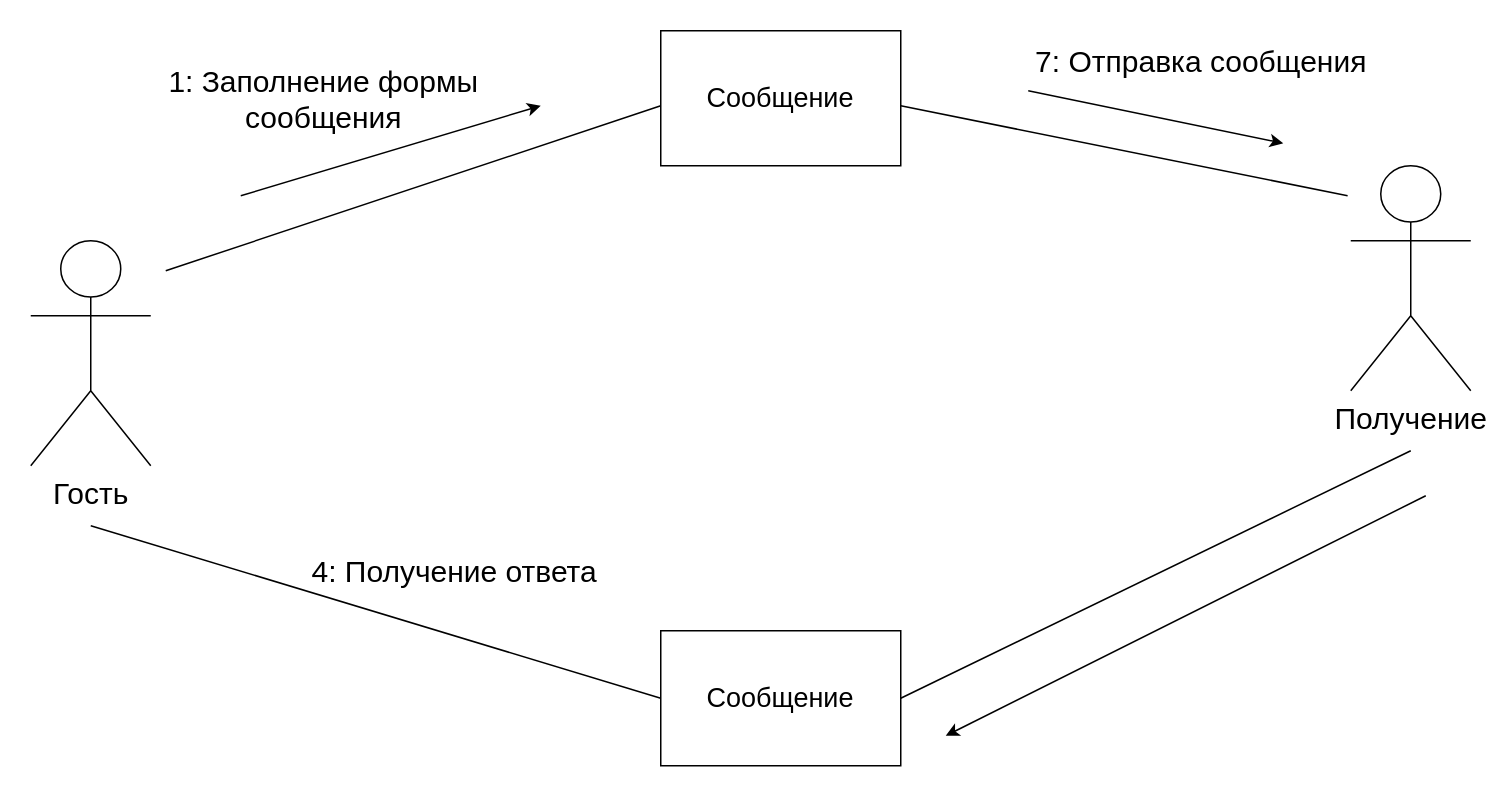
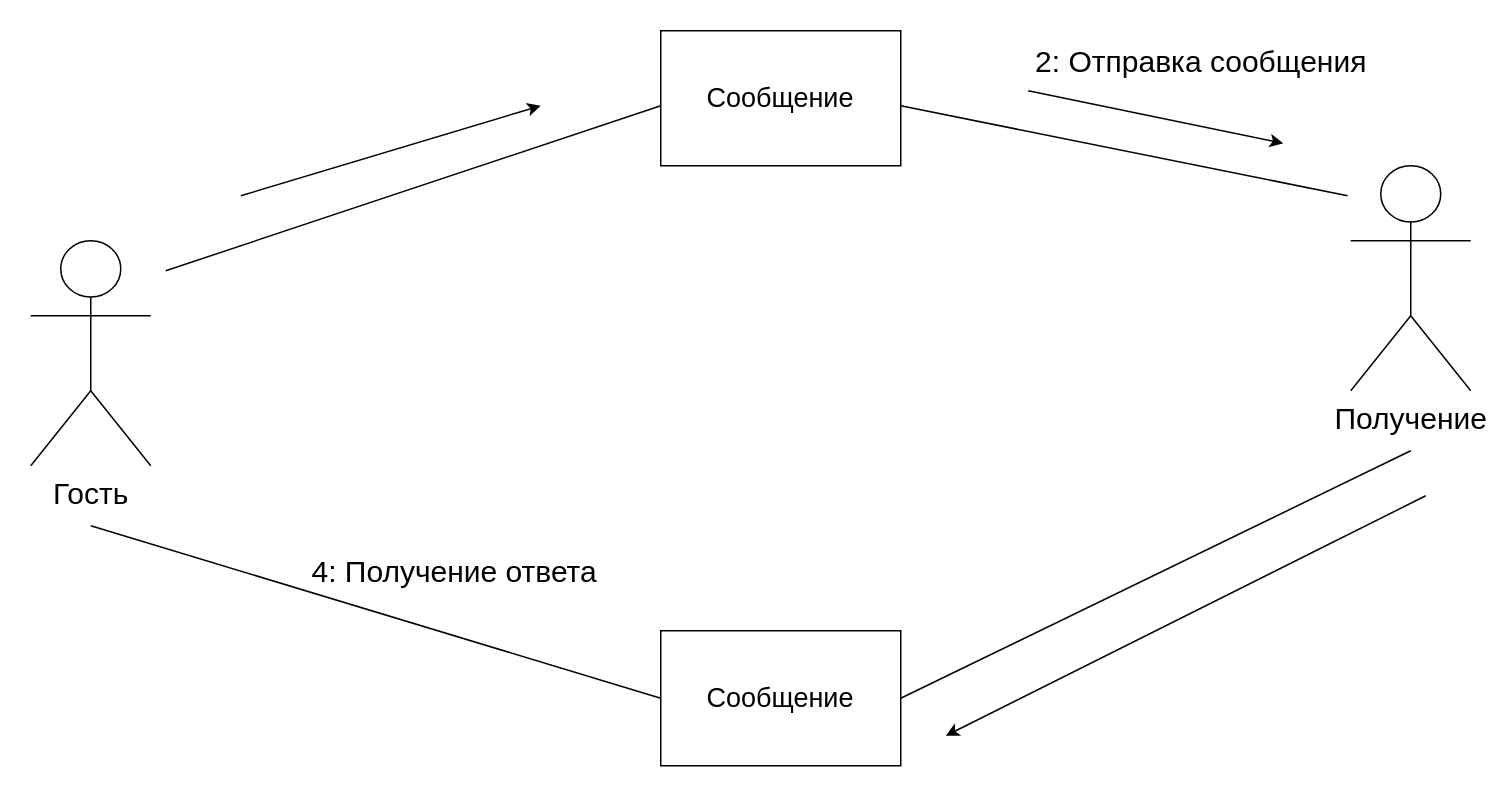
(1202, 61) -> (1202, 61)
(323, 98) -> none
